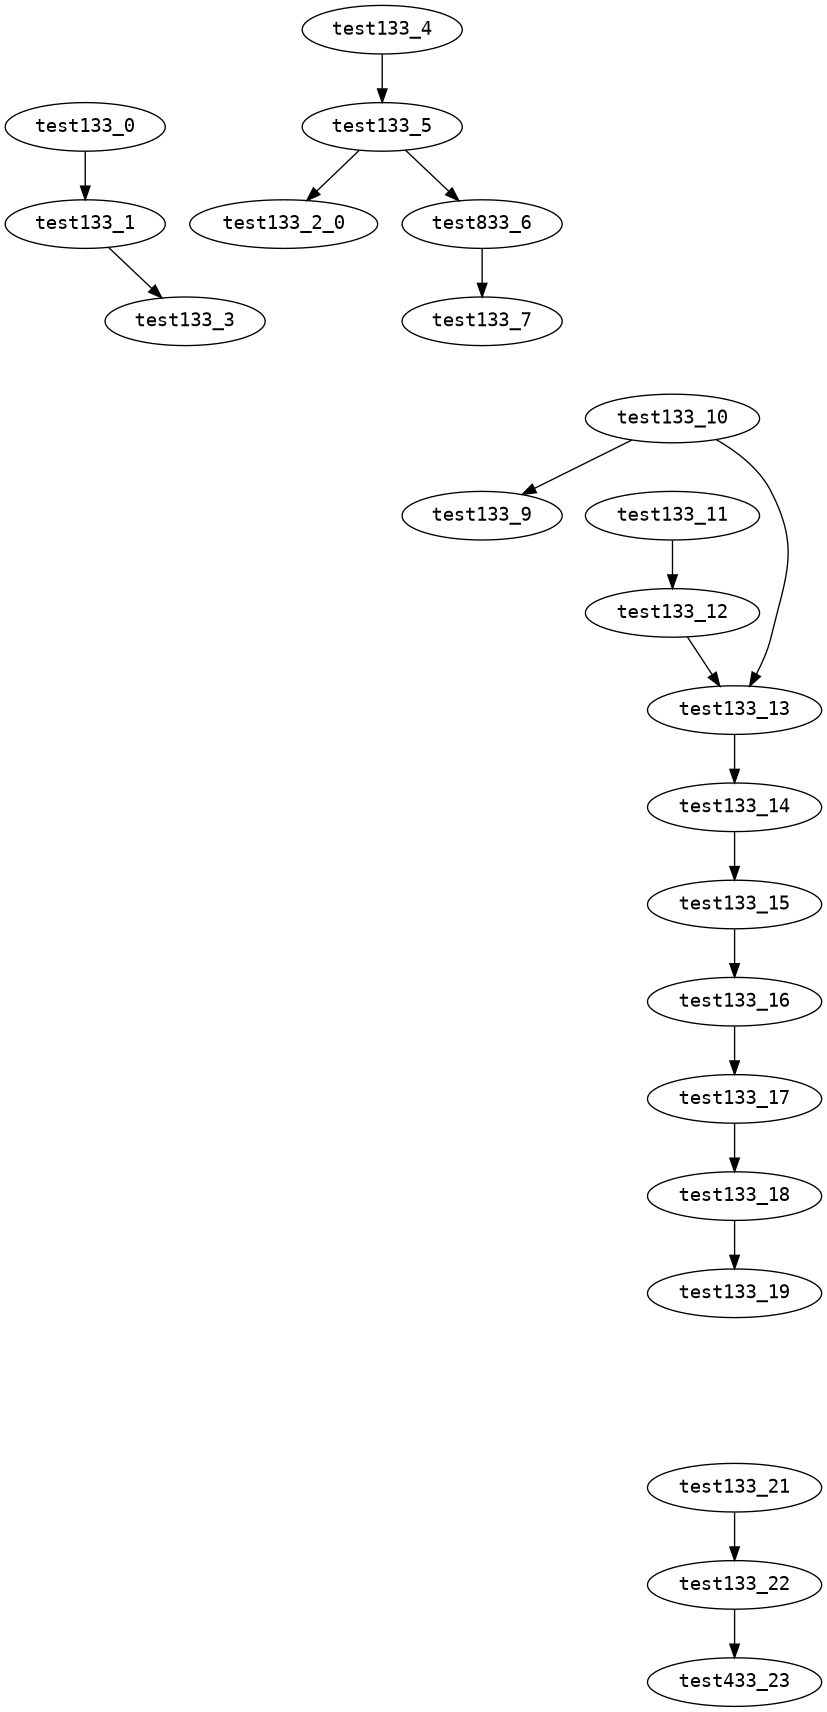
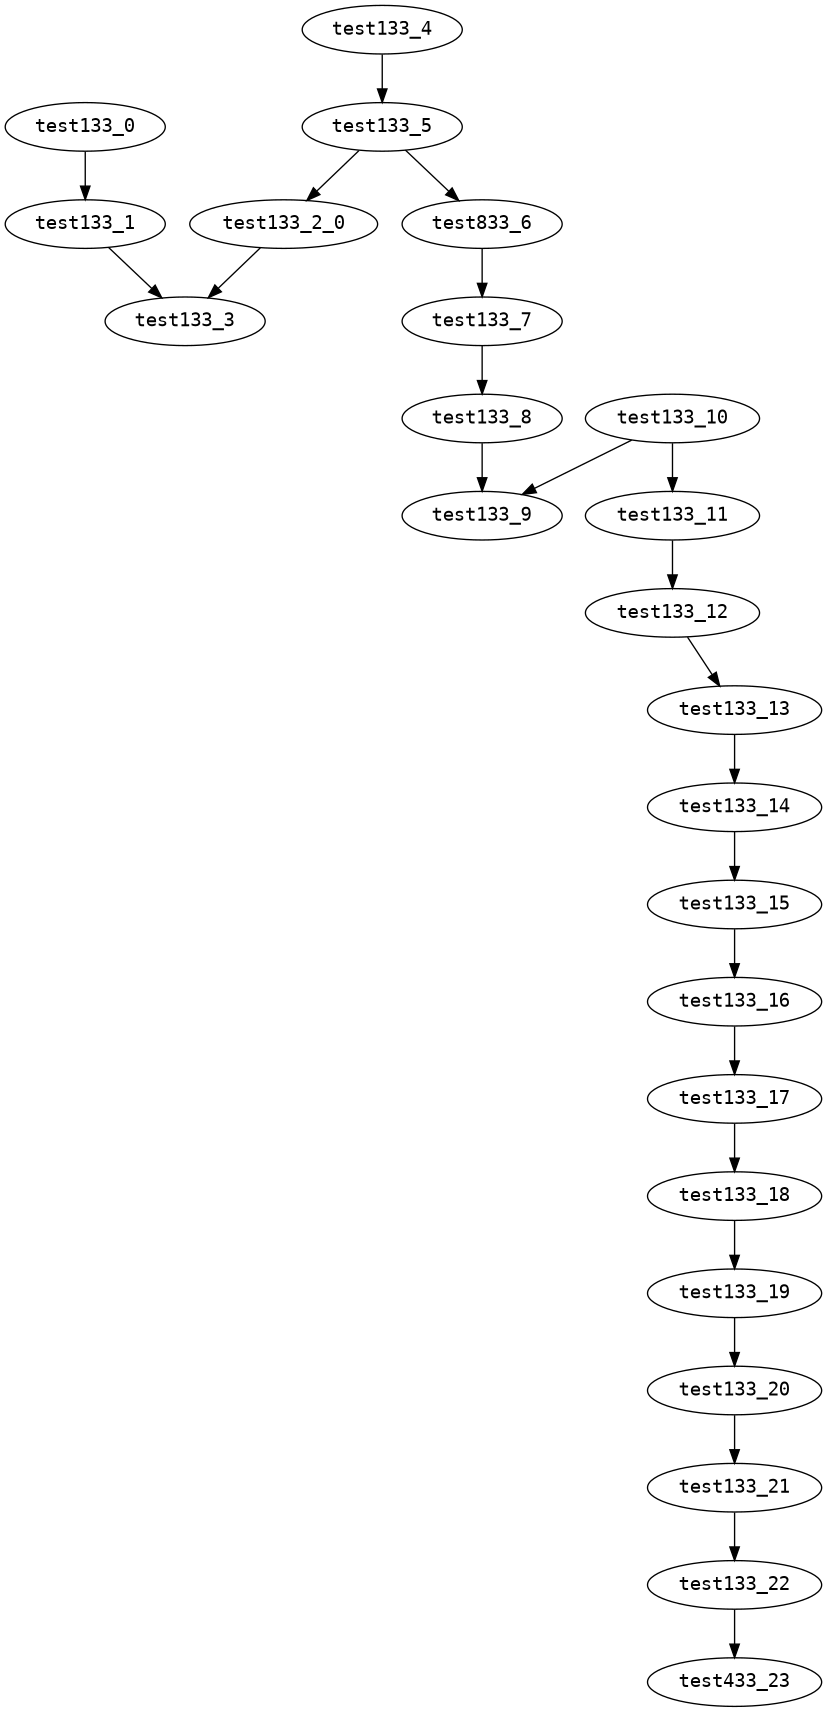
none -> (239, 268)
none -> (482, 418)
(788, 545) -> (672, 460)
none -> (735, 1390)
